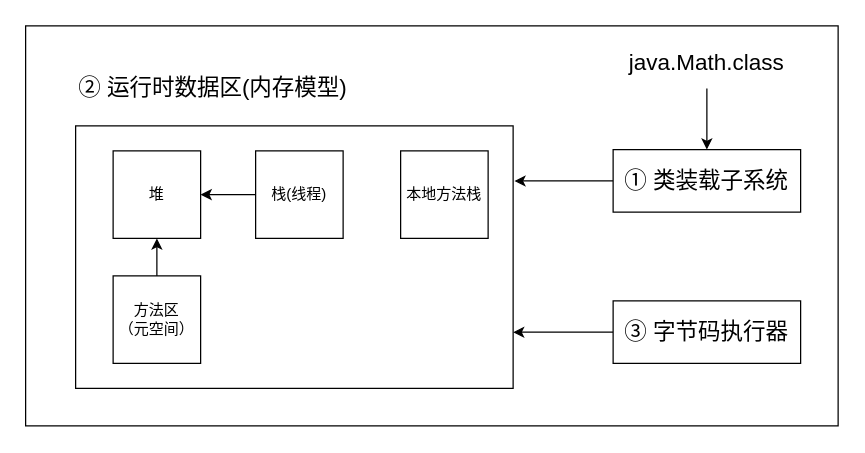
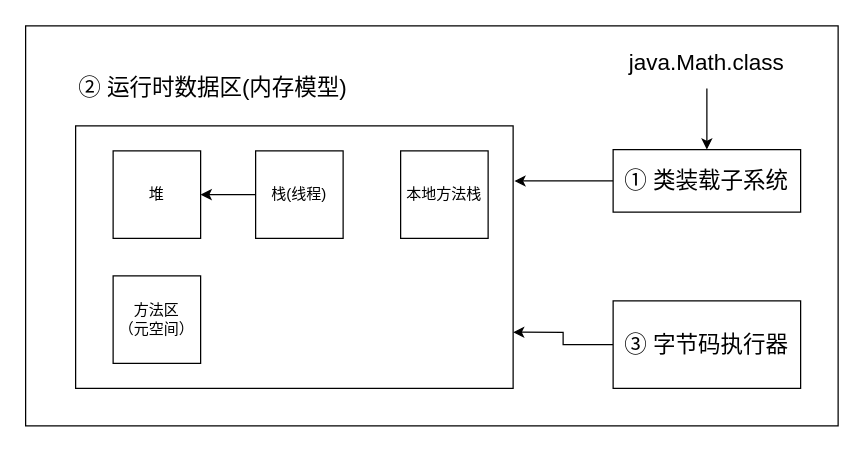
(157, 261) -> none
(707, 332) -> (707, 344)
